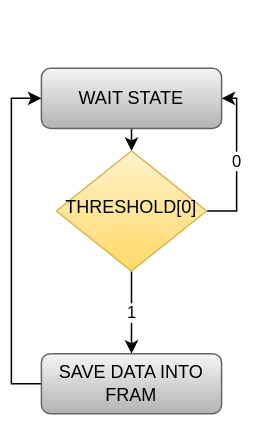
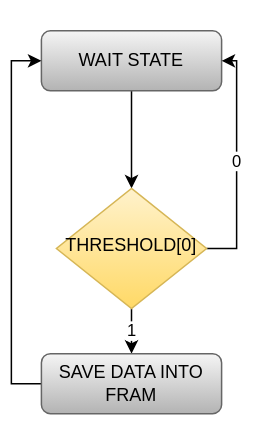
(131, 98) -> (131, 61)
(131, 211) -> (131, 248)
